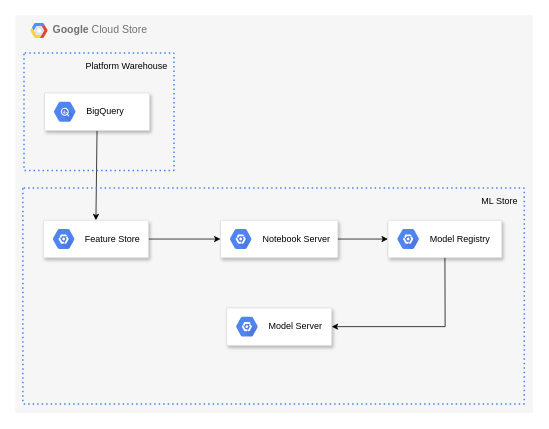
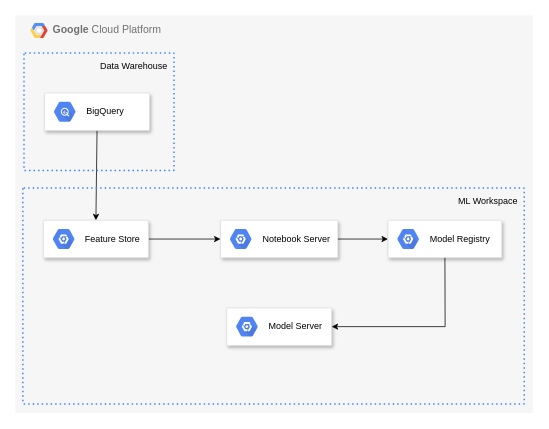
(100, 30) -> (108, 30)
(125, 67) -> (134, 67)
(499, 202) -> (489, 202)
